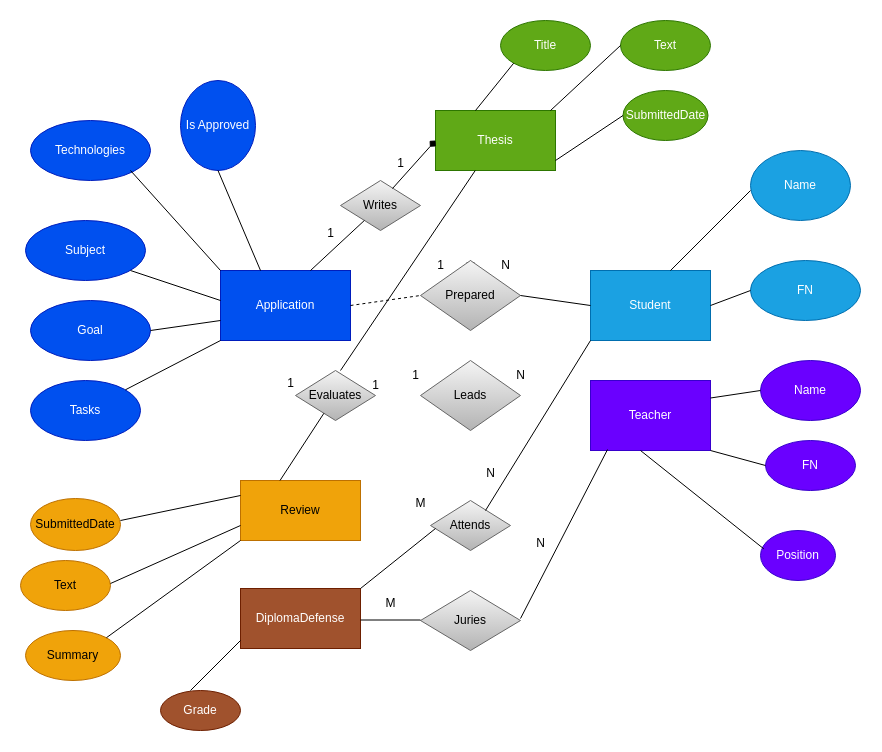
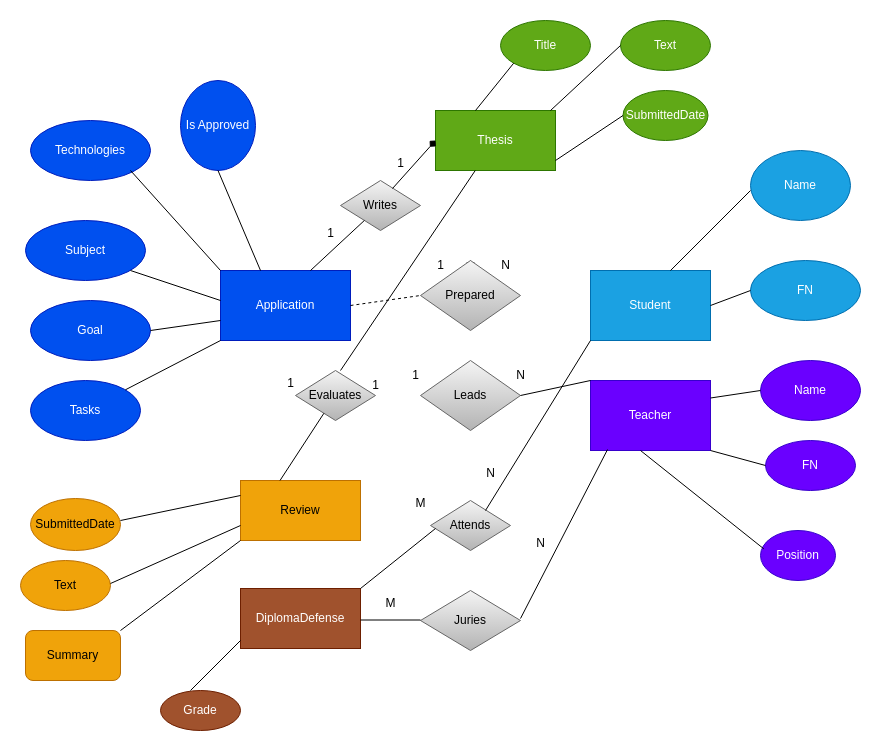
(556, 301) -> none
none -> (555, 388)
(73, 656) -> (73, 656)
